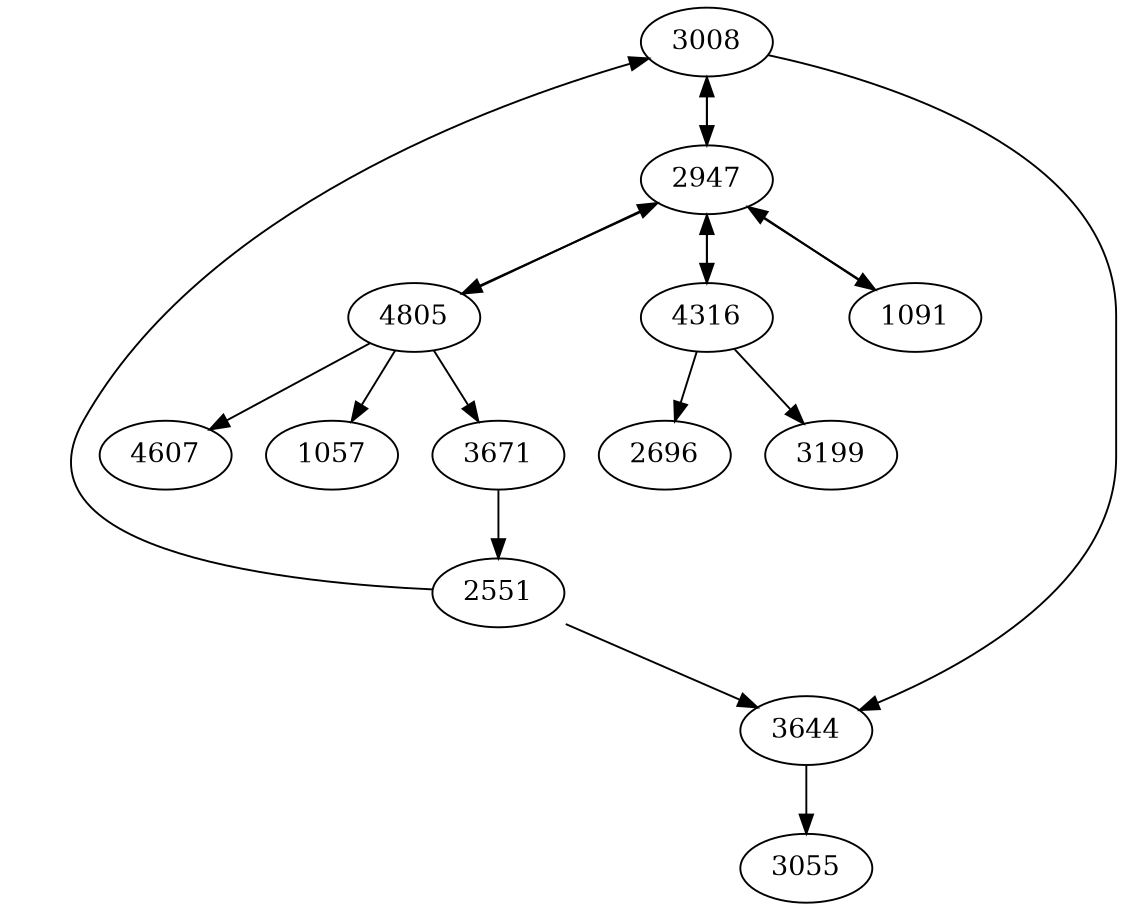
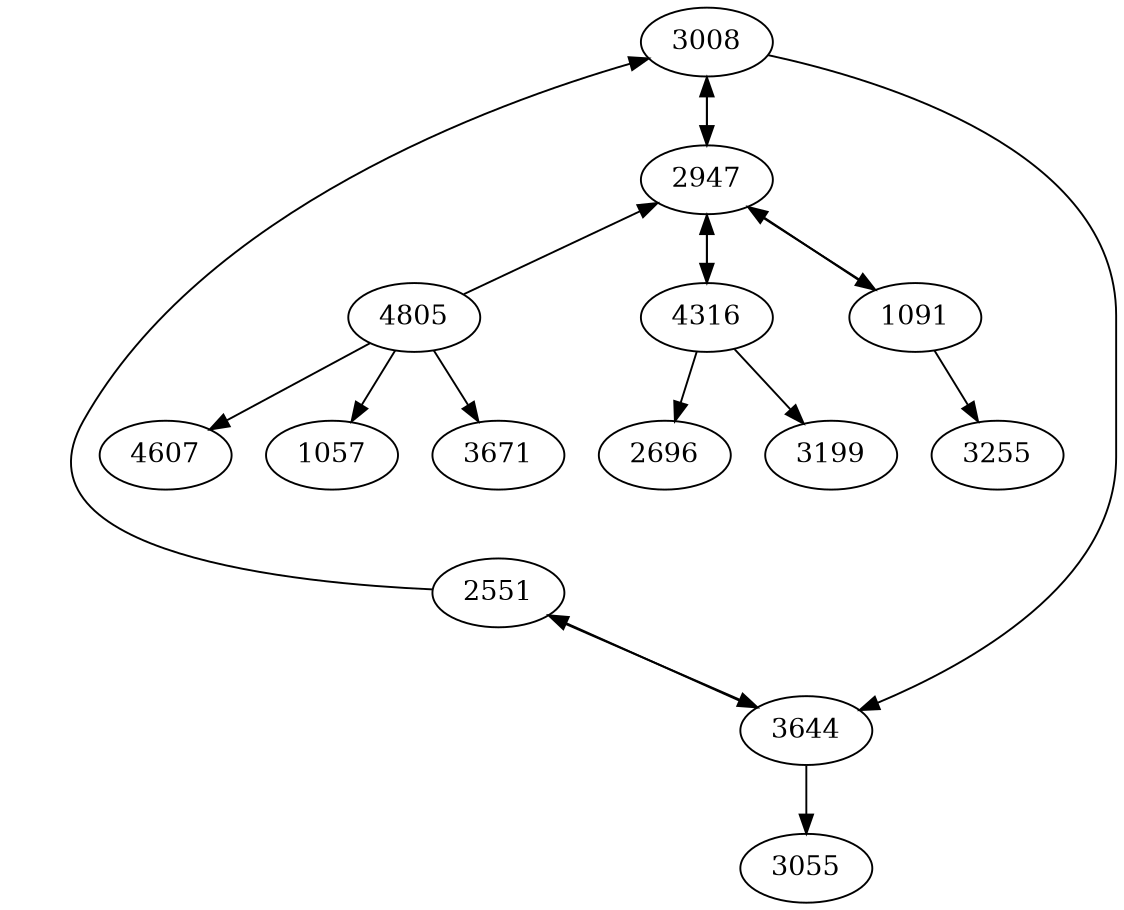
(560, 249) -> none
none -> (998, 455)
(498, 515) -> (661, 666)
